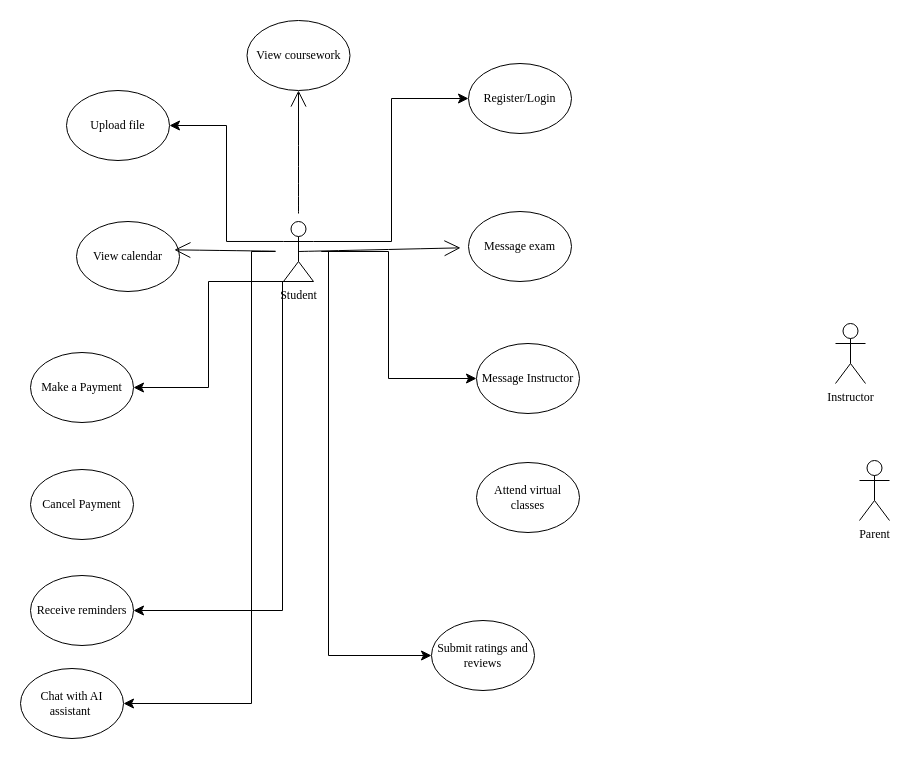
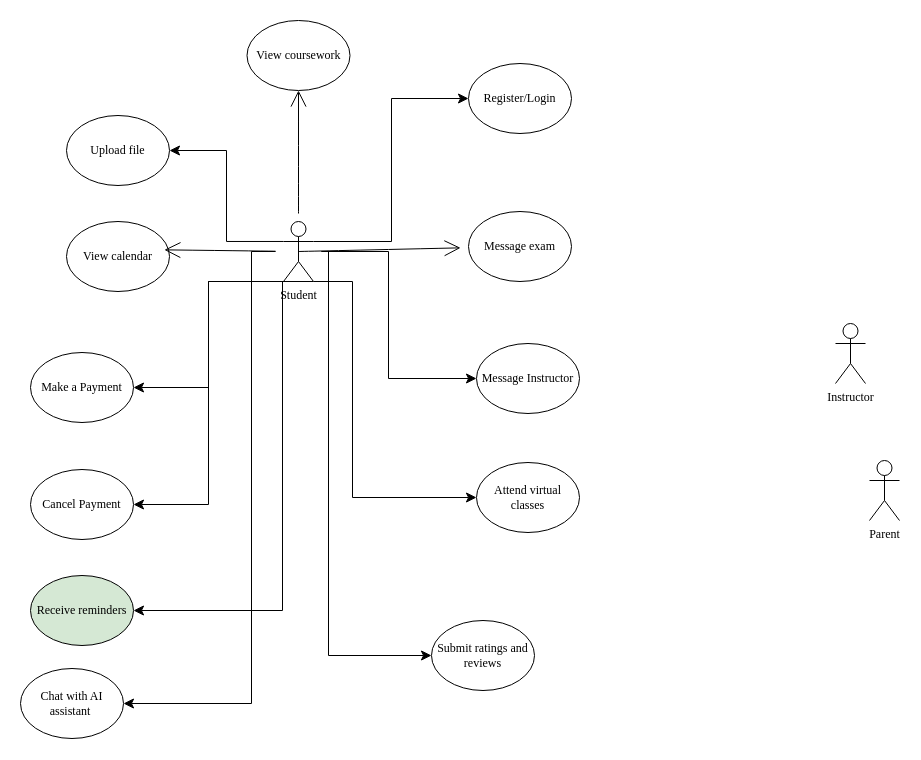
(118, 126) -> (118, 151)
(128, 257) -> (118, 257)
none -> (353, 428)
none -> (209, 481)
(875, 491) -> (885, 491)
(82, 611) -> (82, 611)
